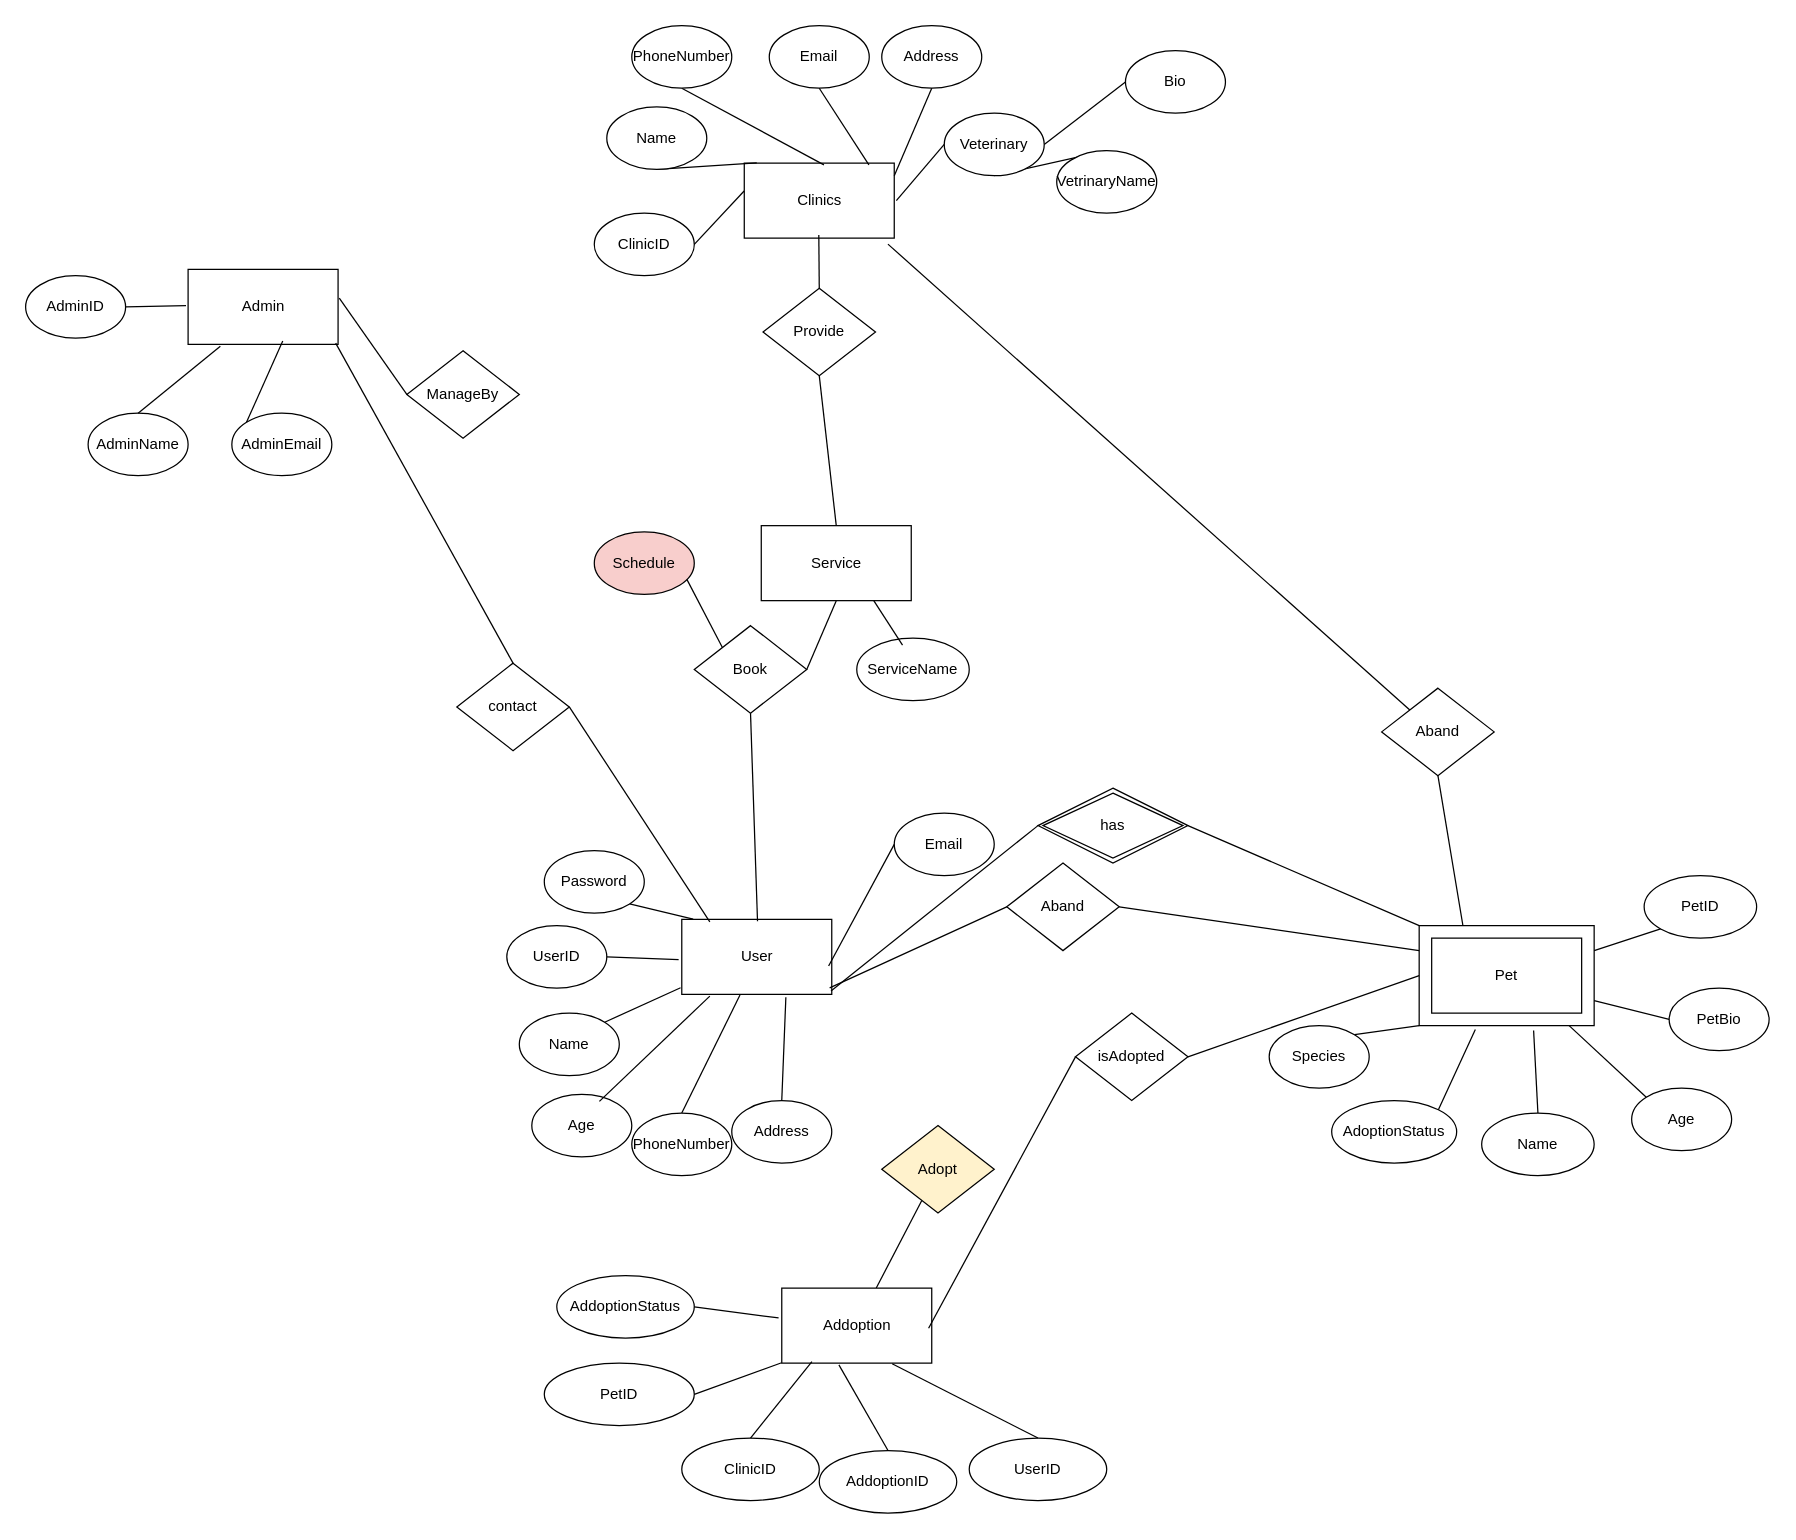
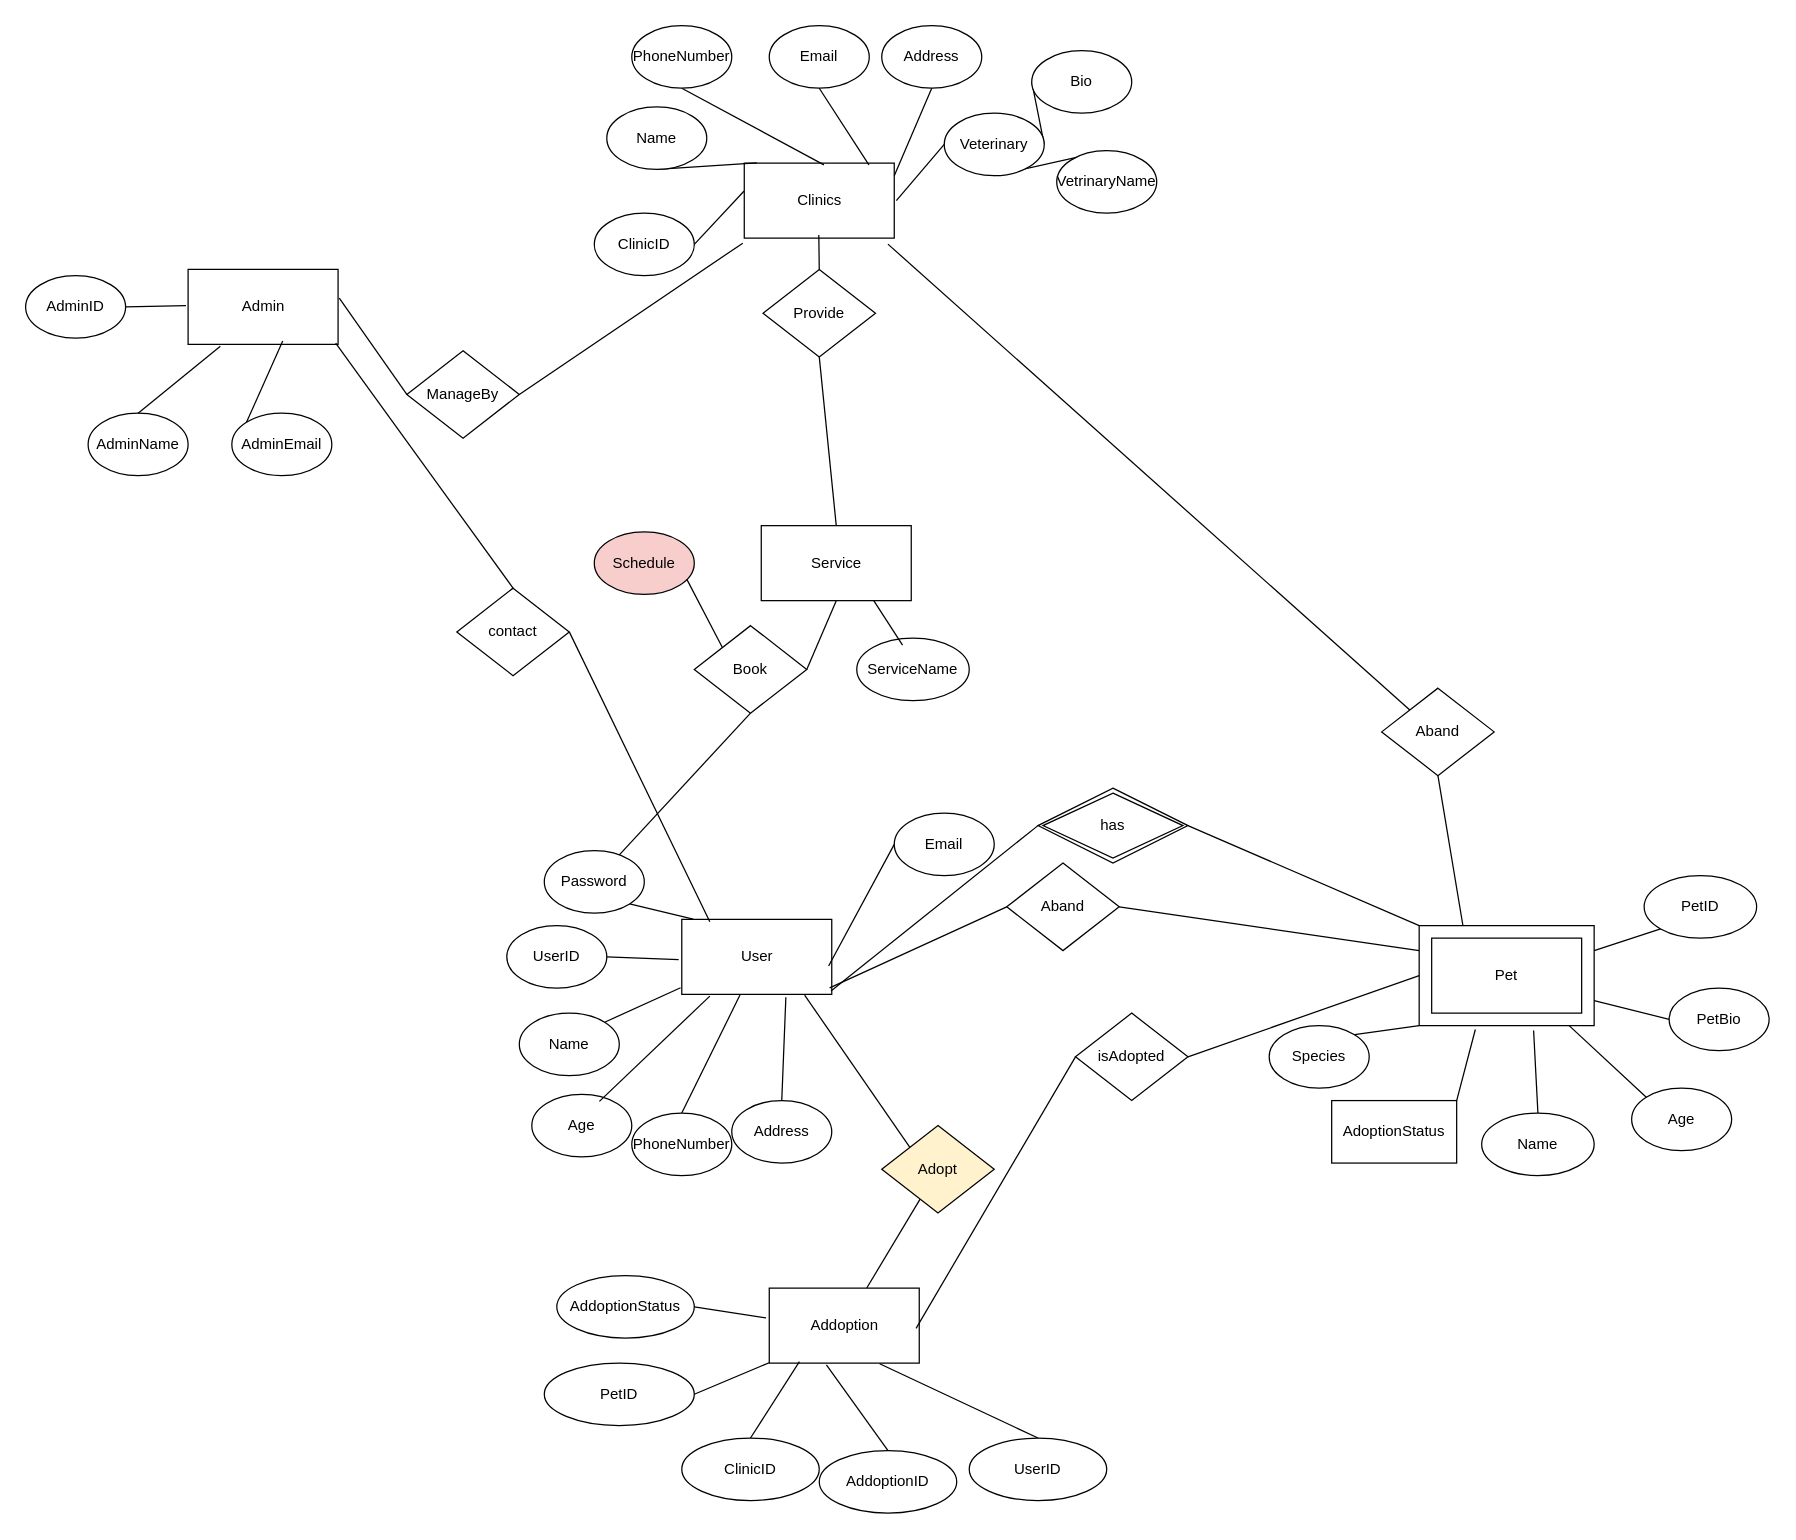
(1176, 82) -> (1082, 82)
none -> (631, 319)
(819, 332) -> (819, 313)
(513, 707) -> (513, 632)
(754, 817) -> (685, 784)
none -> (858, 1072)
(1394, 1132) -> (1394, 1132)
(857, 1326) -> (844, 1326)
